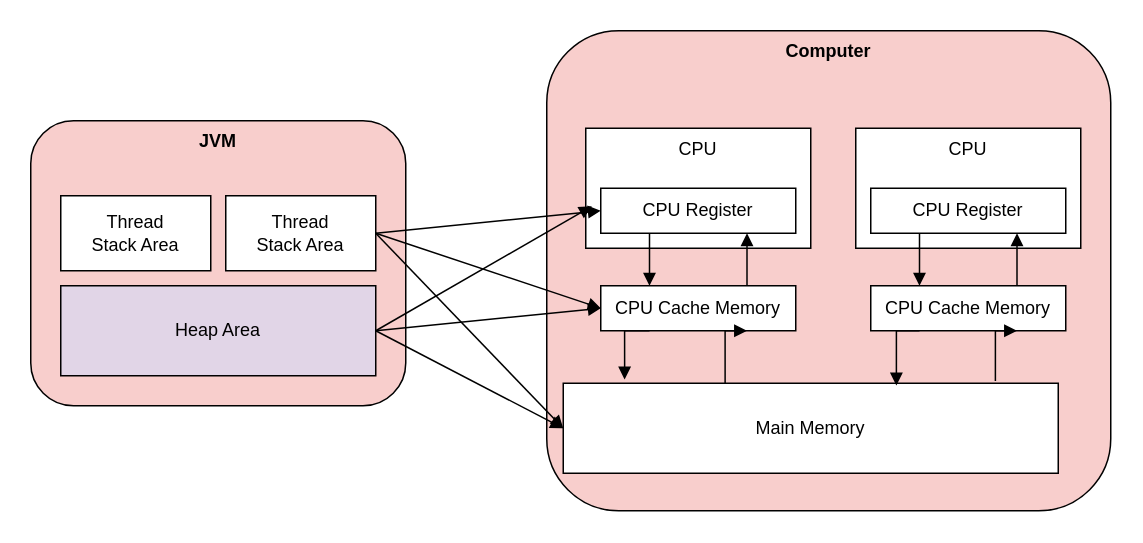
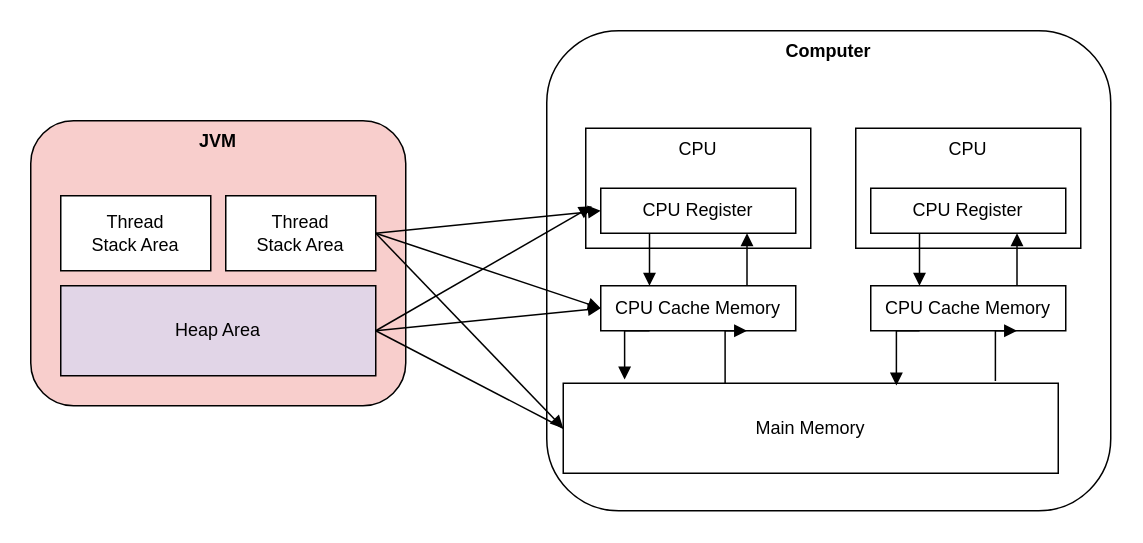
(829, 271) -> (829, 271)
(552, 422) -> (556, 425)
